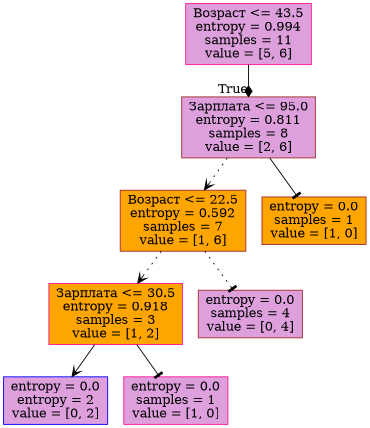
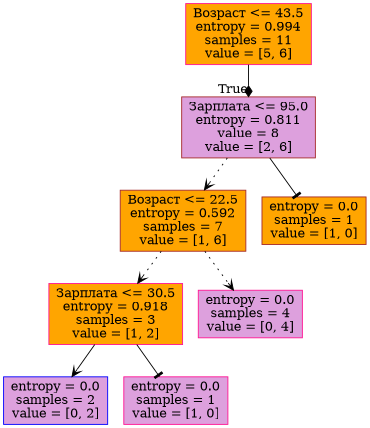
(249, 34) -> (249, 34)
(249, 127) -> (249, 127)
(218, 269) -> (218, 269)
(250, 314) -> (250, 314)
(56, 401) -> (56, 401)
